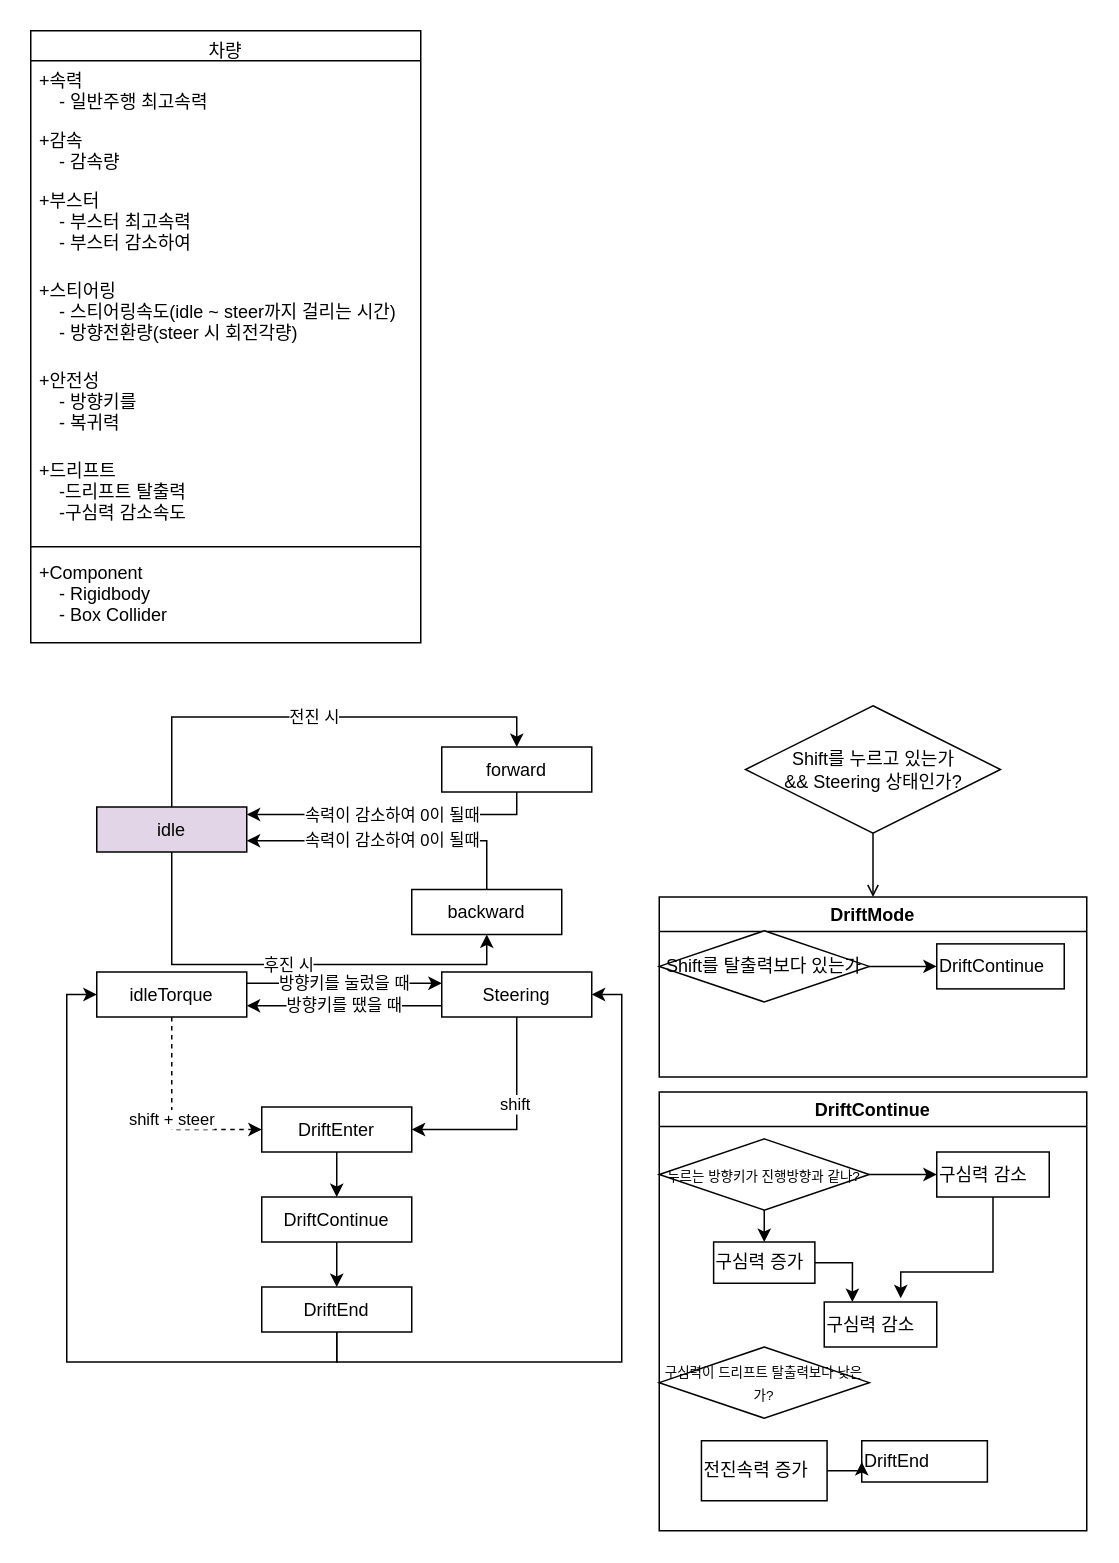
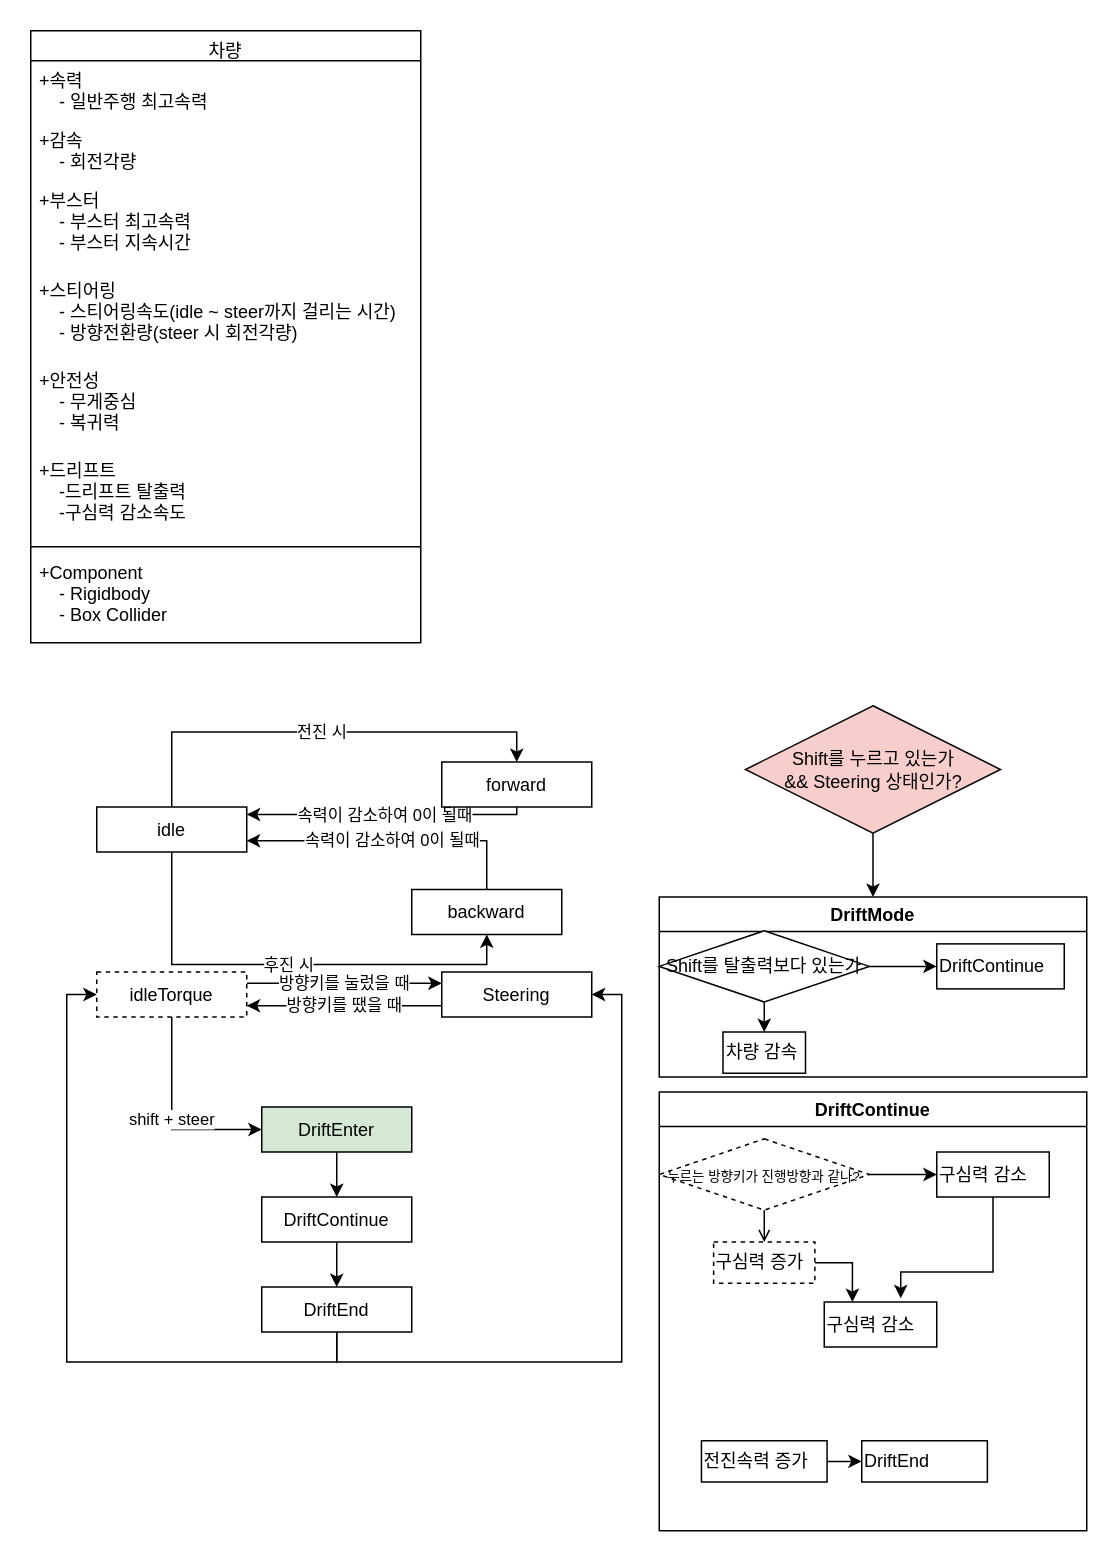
(62, 141) -> (62, 141)
(71, 201) -> (71, 201)
(71, 381) -> (71, 381)
(517, 770) -> (517, 785)
(873, 770) -> (873, 770)
(172, 830) -> (172, 830)
(873, 887) -> (873, 885)
(172, 995) -> (172, 995)
none -> (764, 1012)
none -> (764, 1053)
(172, 1062) -> (172, 1062)
(517, 1120) -> none
(337, 1130) -> (337, 1130)
(764, 1175) -> (764, 1175)
(764, 1230) -> (764, 1234)
(764, 1263) -> (764, 1263)
(764, 1383) -> none
(764, 1471) -> (764, 1461)
